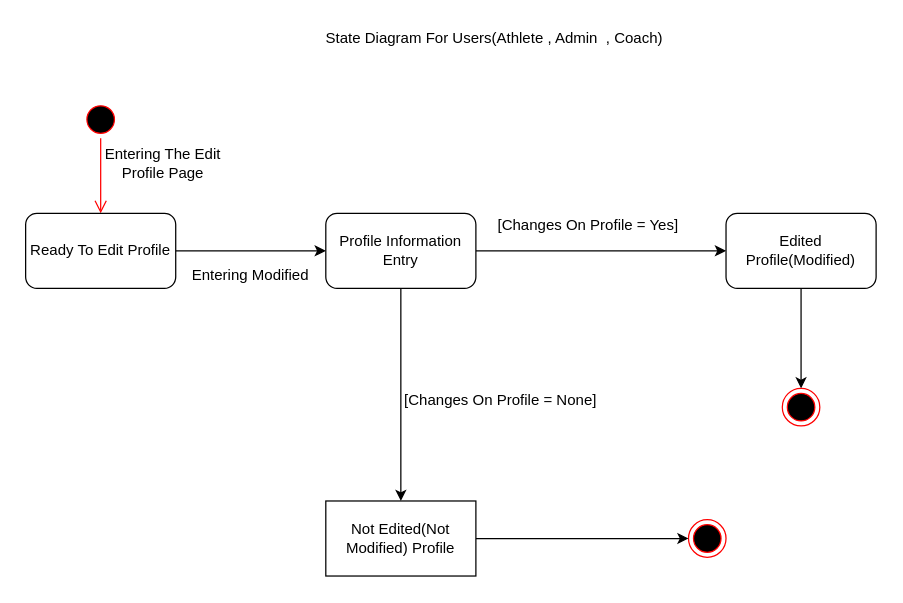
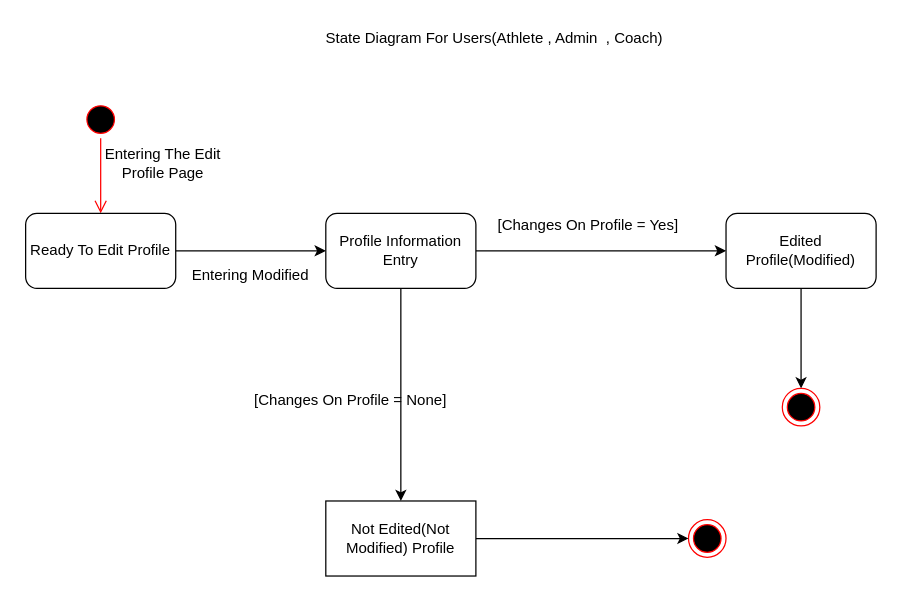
(501, 401) -> (351, 401)
